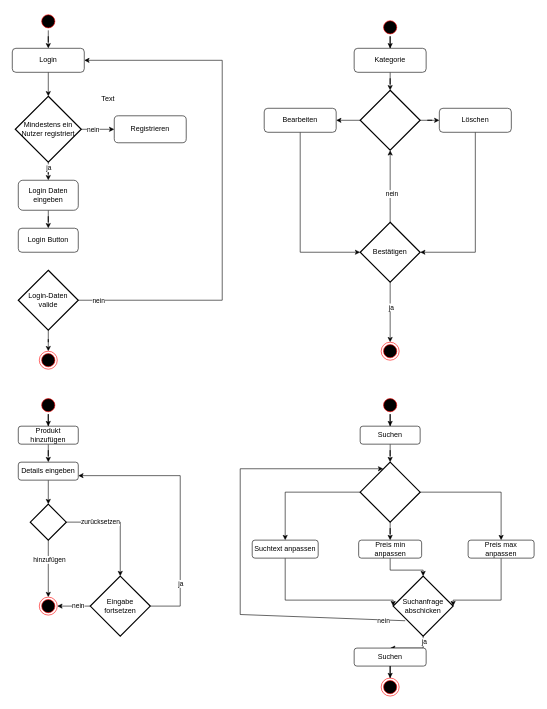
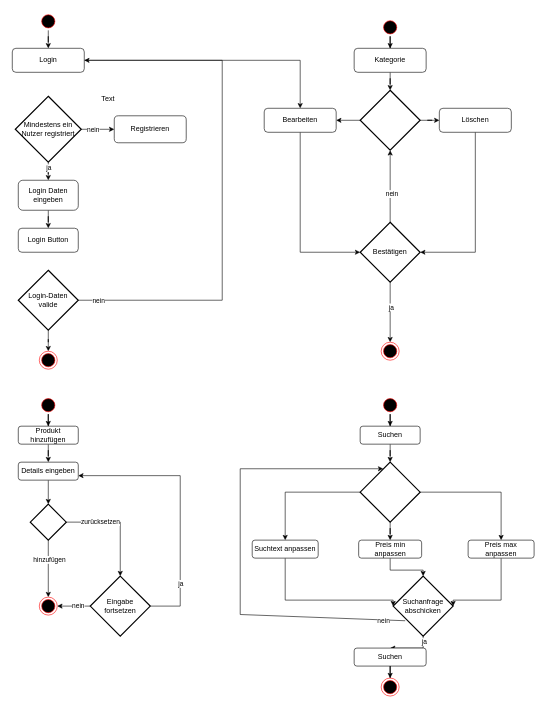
(48, 90) -> (299, 60)
